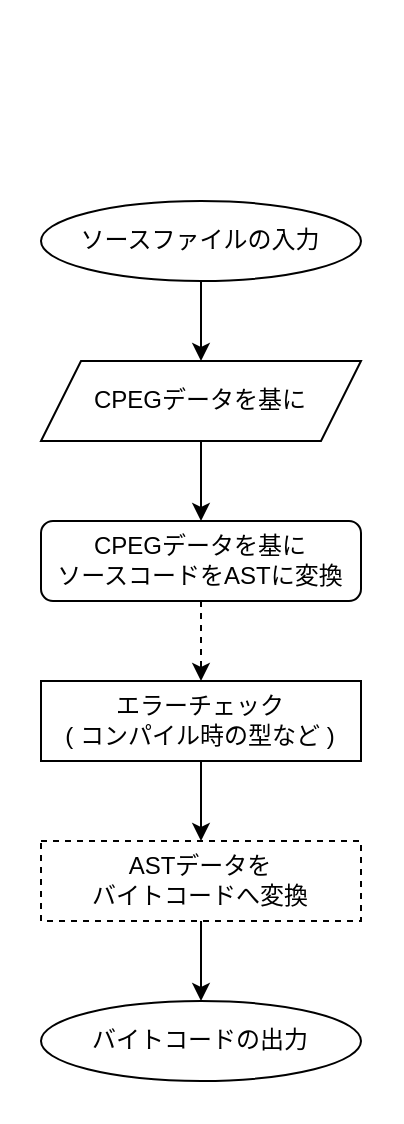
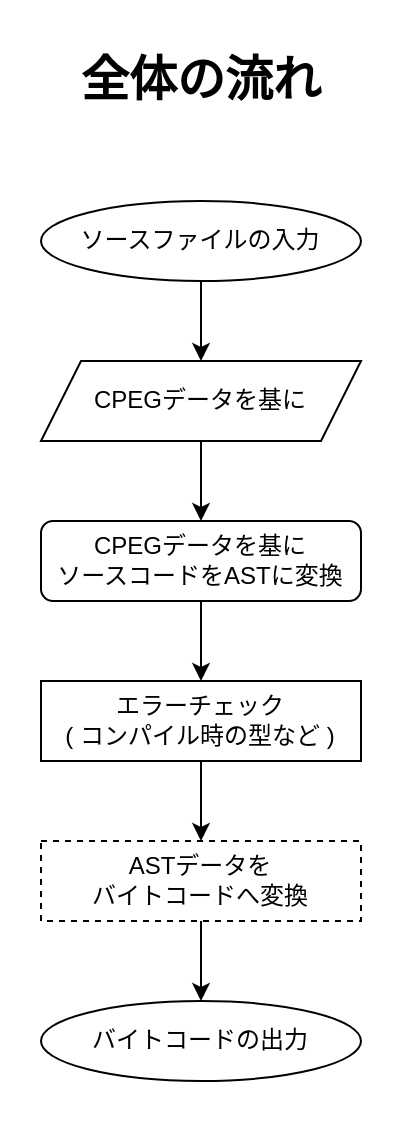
none -> (201, 81)
(201, 633) -> (201, 633)
